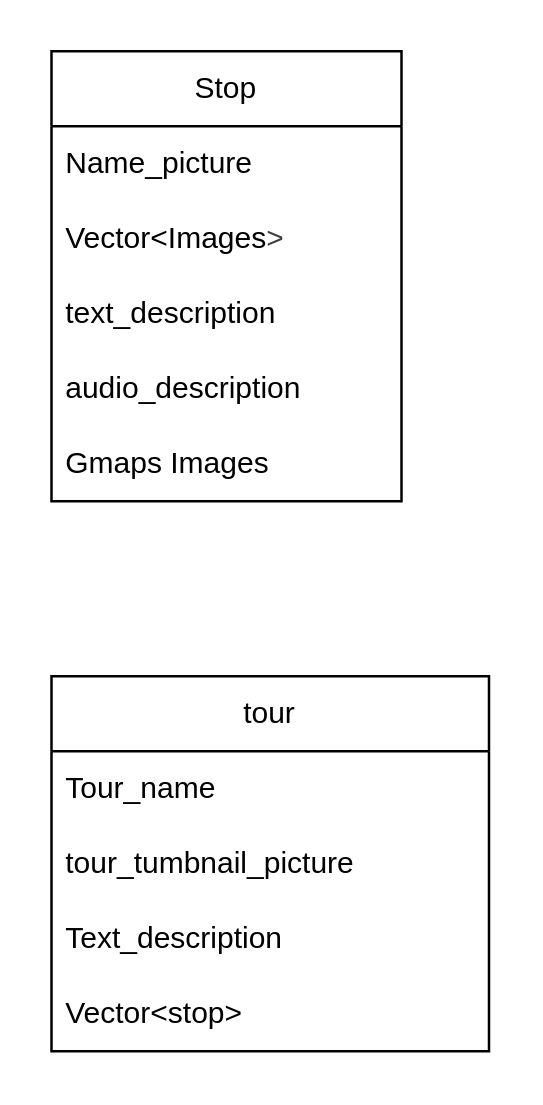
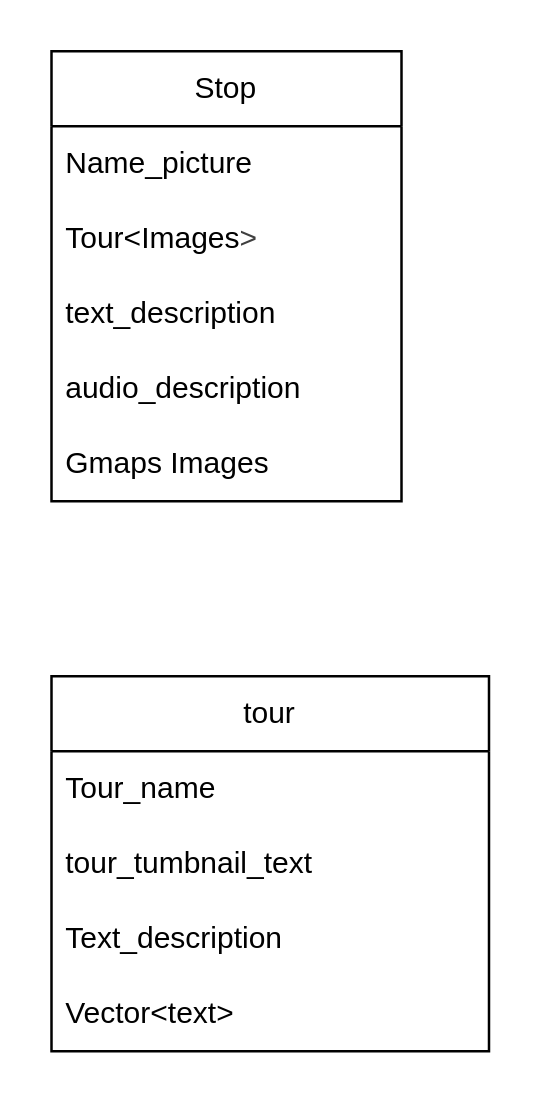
(184, 239) -> (167, 239)
(231, 864) -> (210, 864)
(167, 1014) -> (167, 1014)
